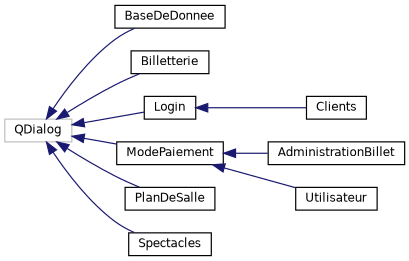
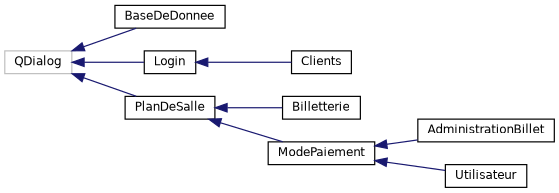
(102, 92) -> (255, 108)
(100, 141) -> (252, 132)
(170, 244) -> none
